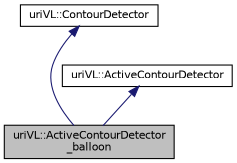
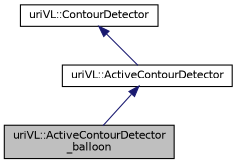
(51, 80) -> (122, 50)
